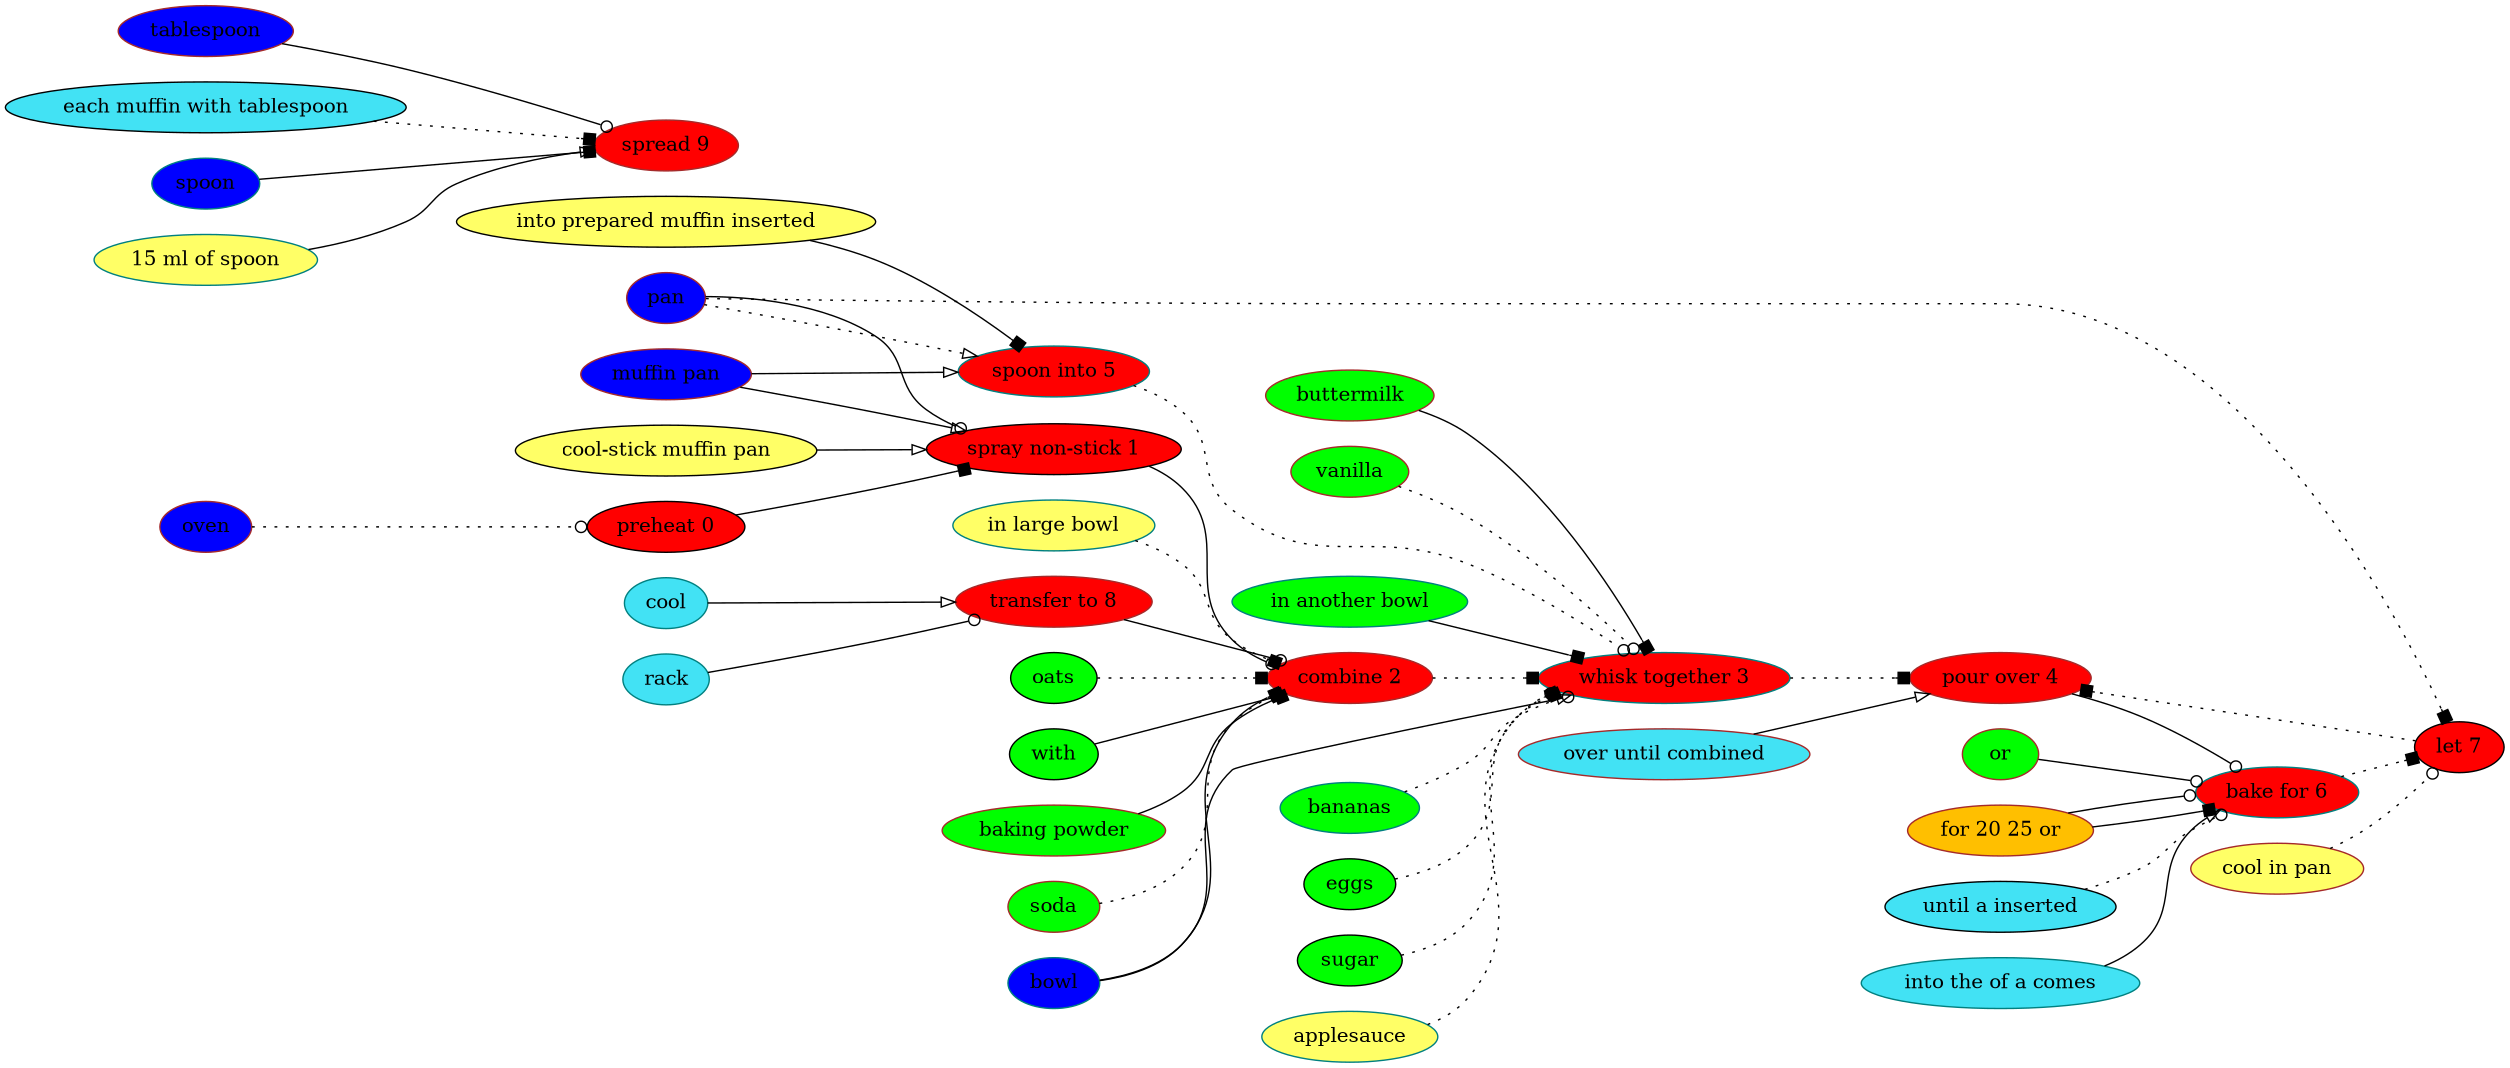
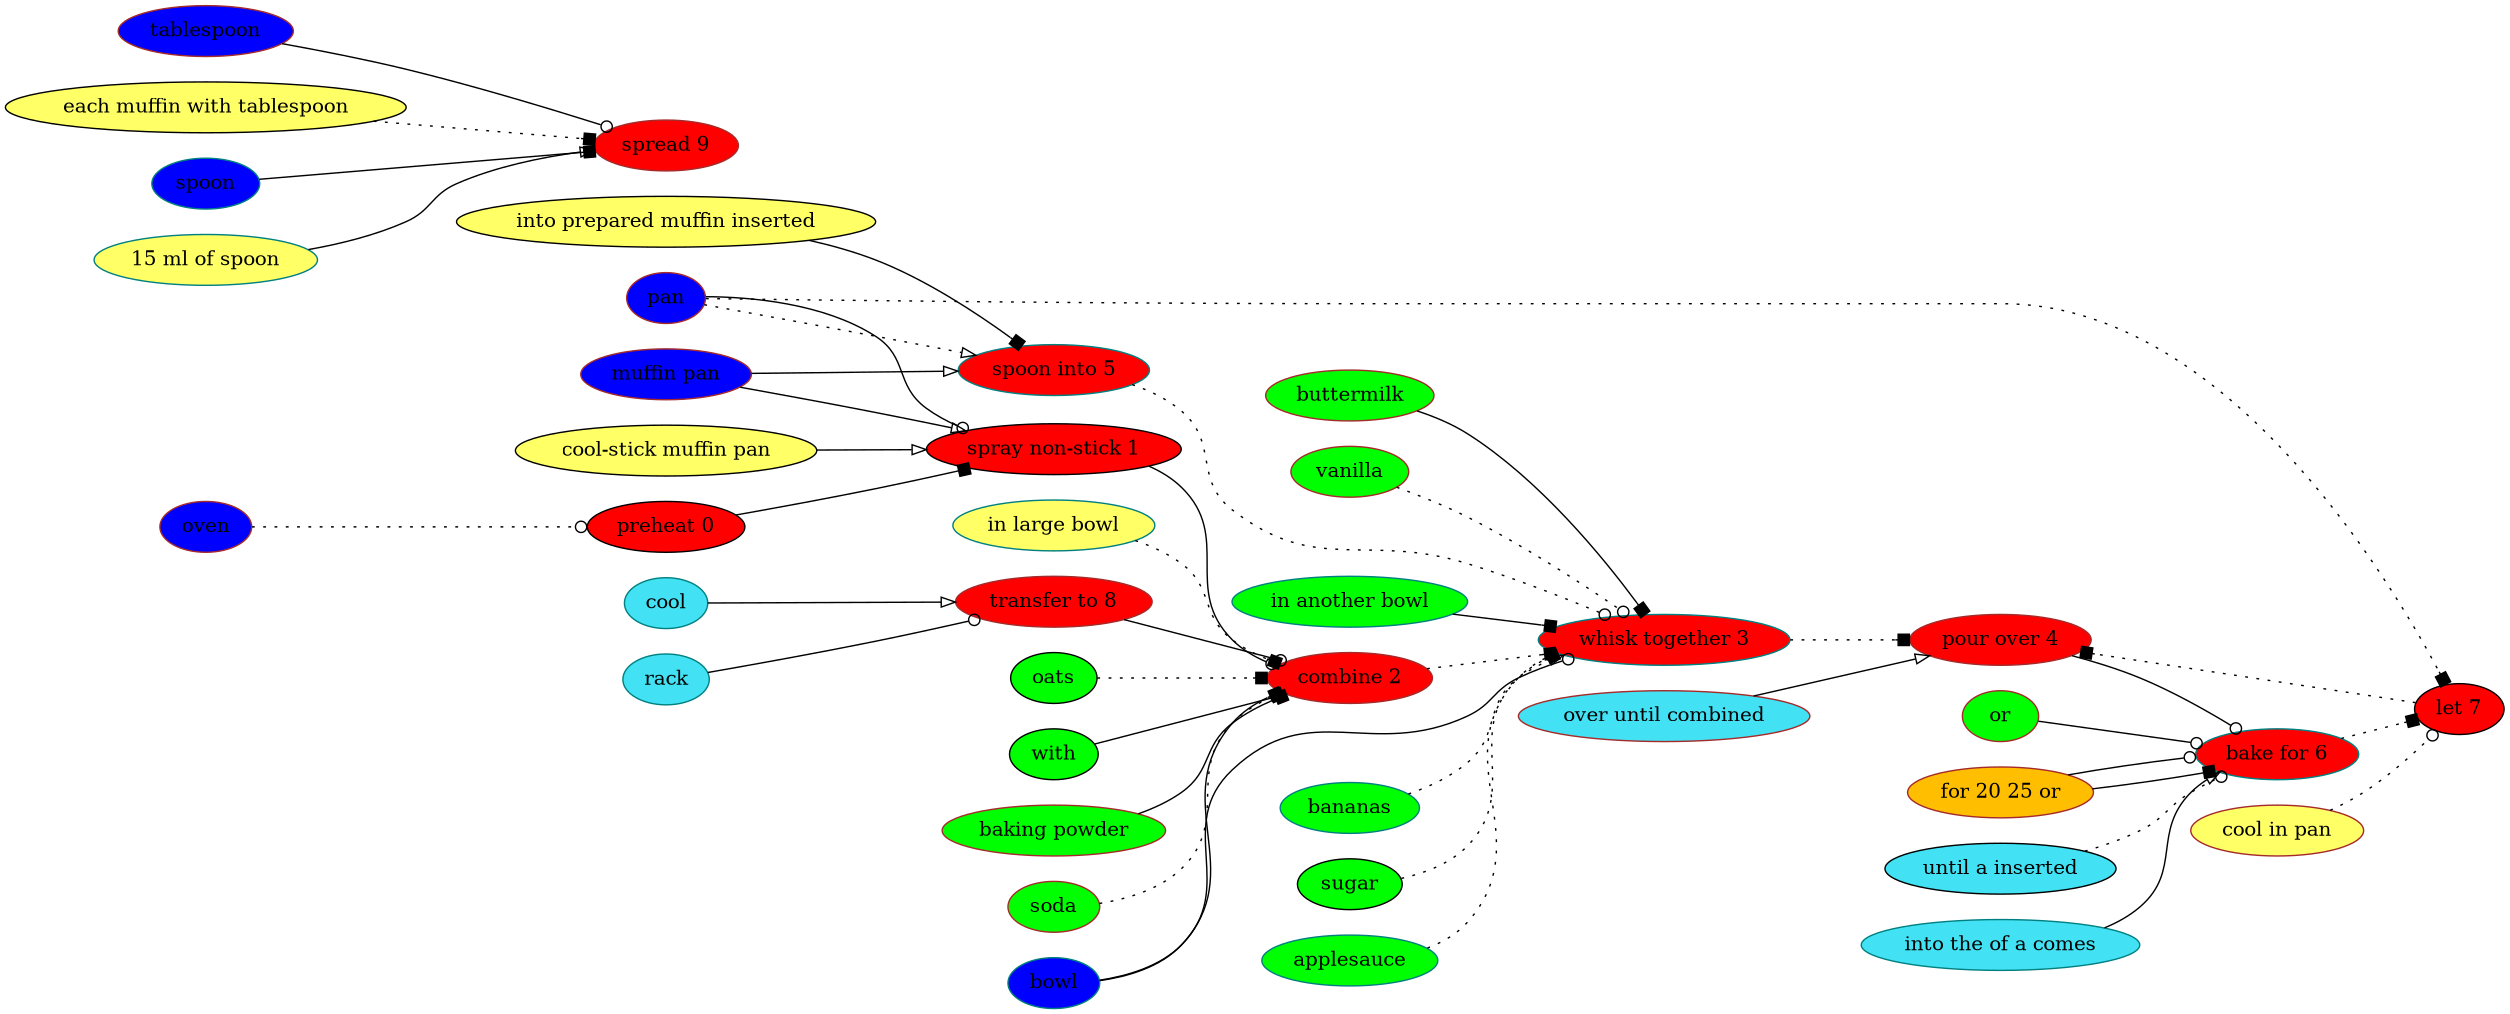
(206, 107) -> (206, 107)
(1350, 884) -> none
(1350, 1037) -> (1350, 961)
